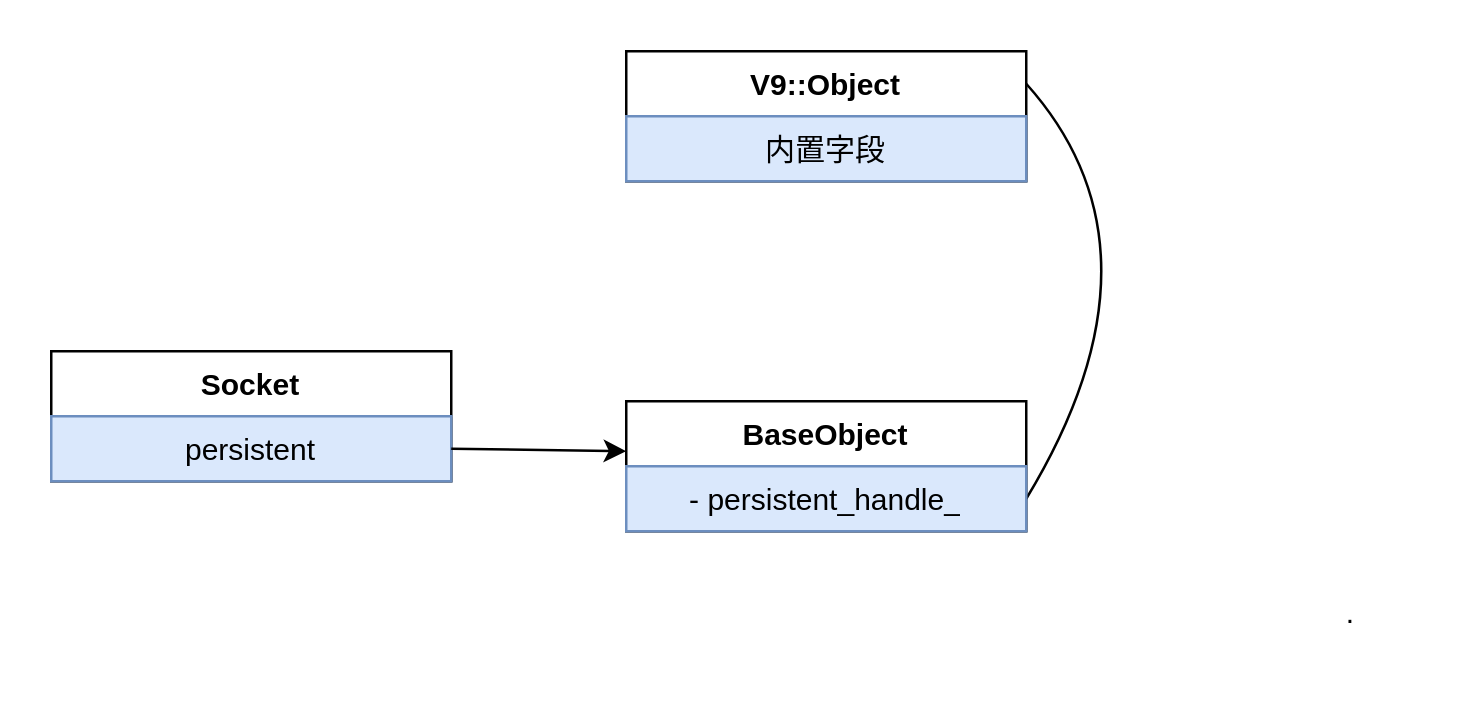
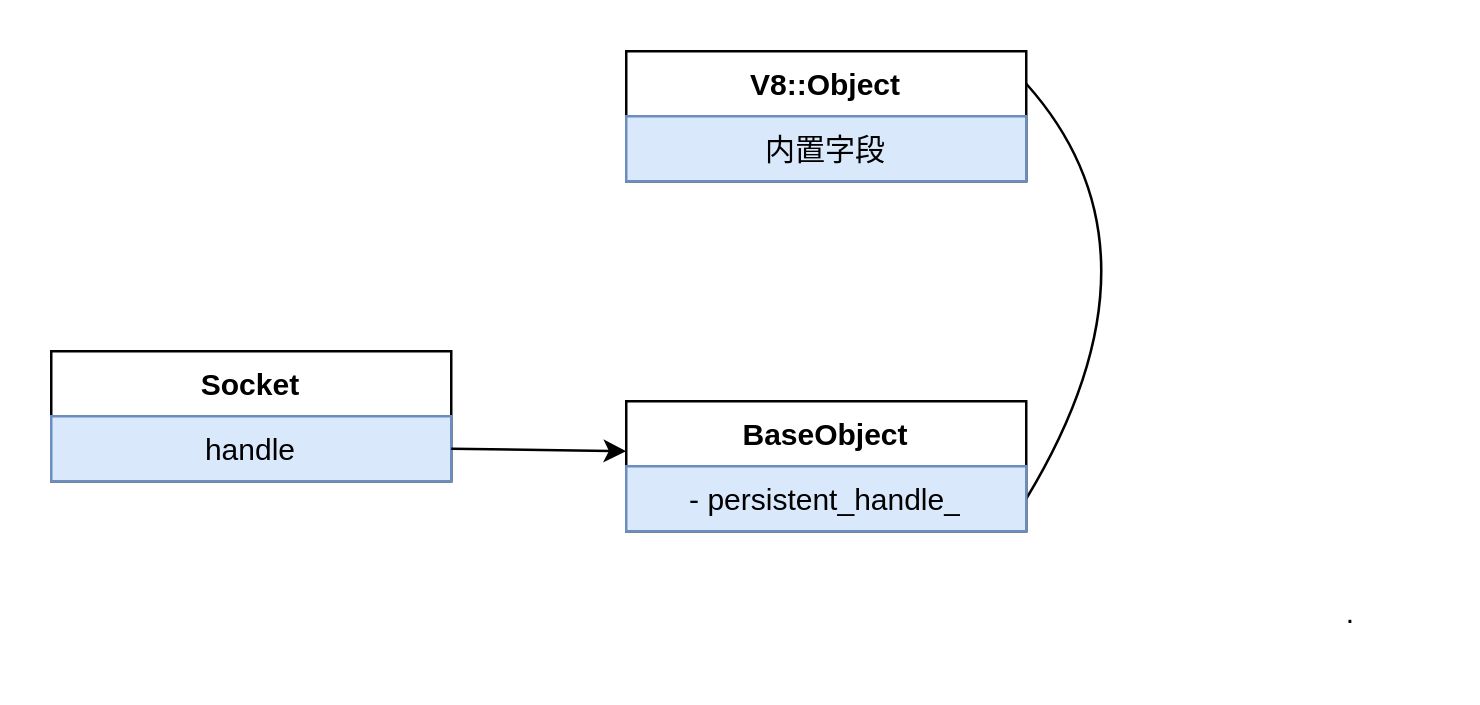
(826, 87) -> (826, 87)
(251, 452) -> (251, 452)
